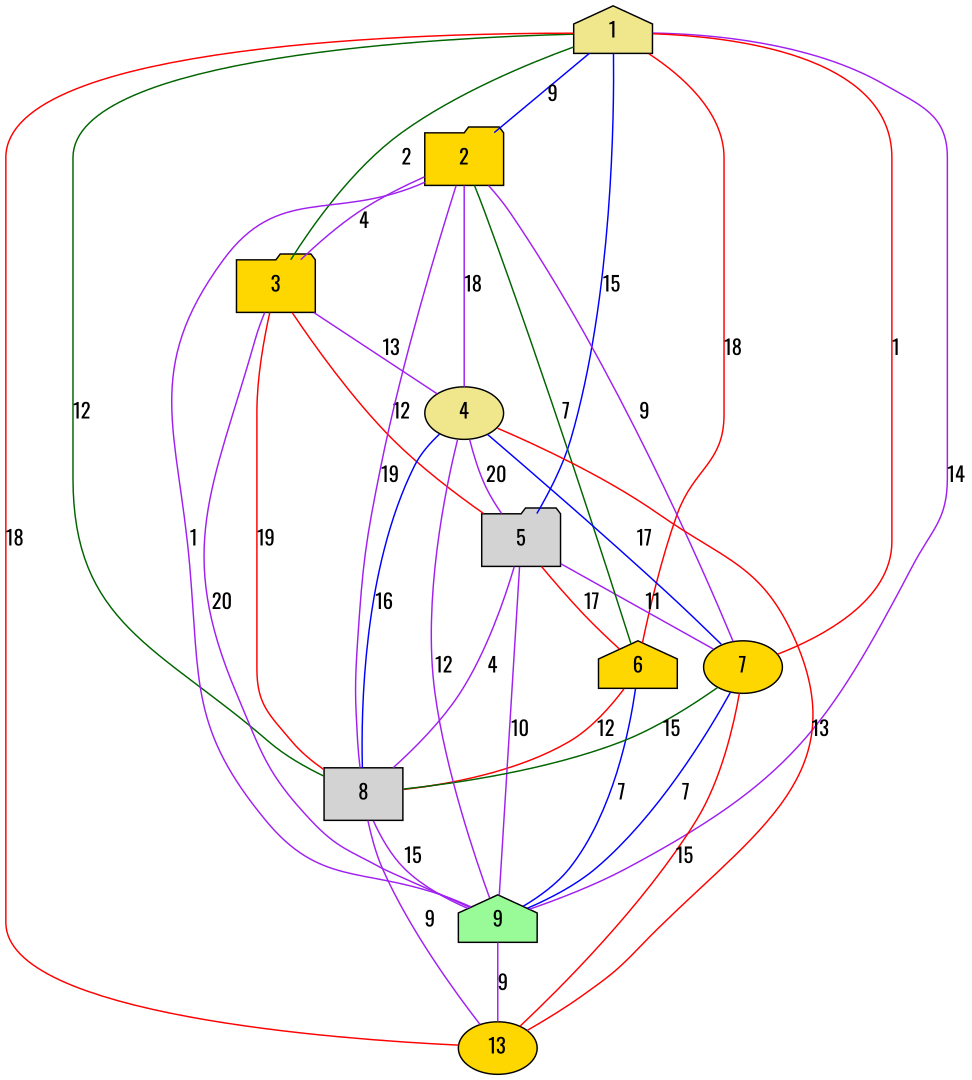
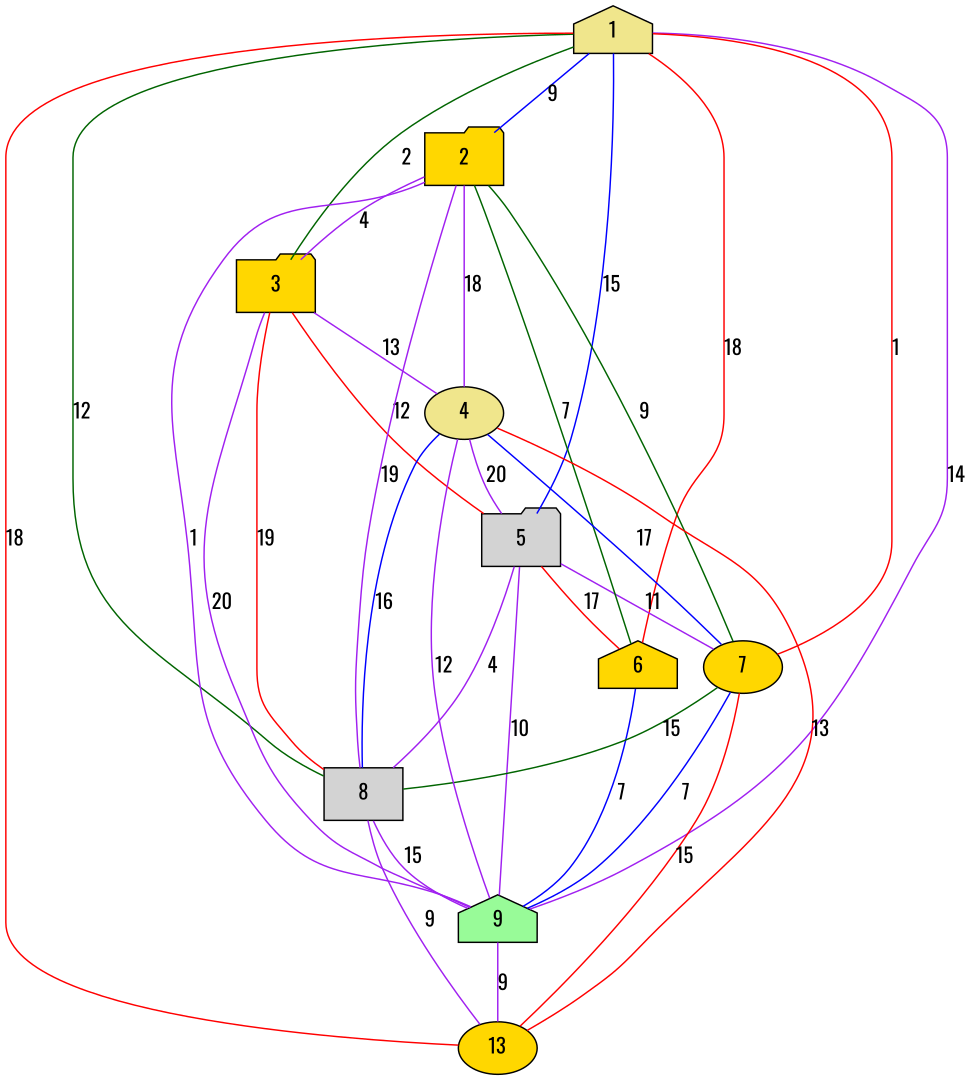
(624, 406) -> (624, 406)
(537, 757) -> none
